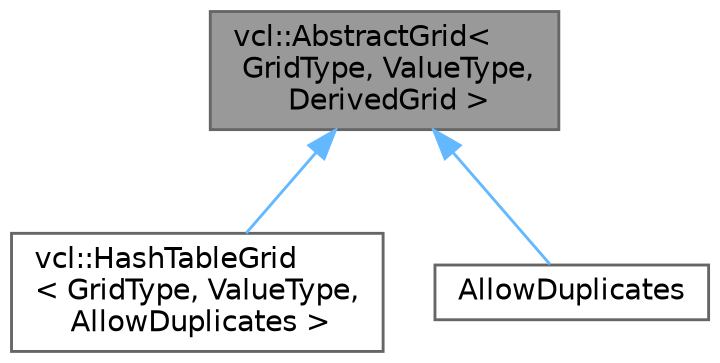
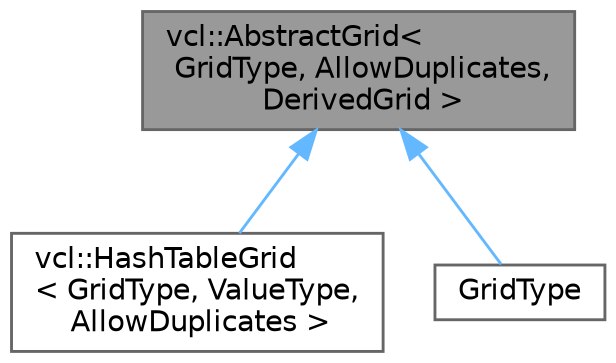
(385, 71) -> (359, 71)
(572, 292) -> (520, 292)
